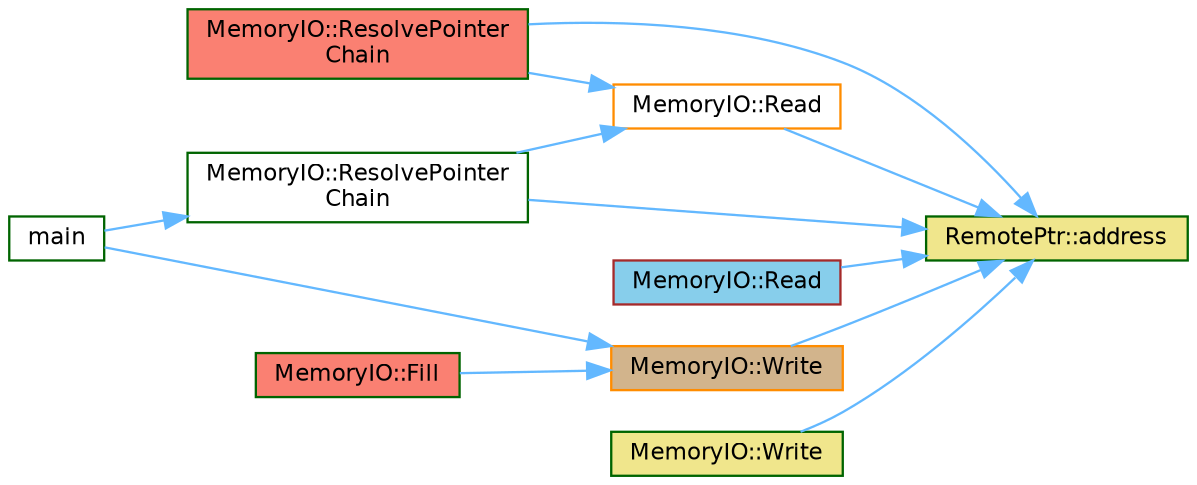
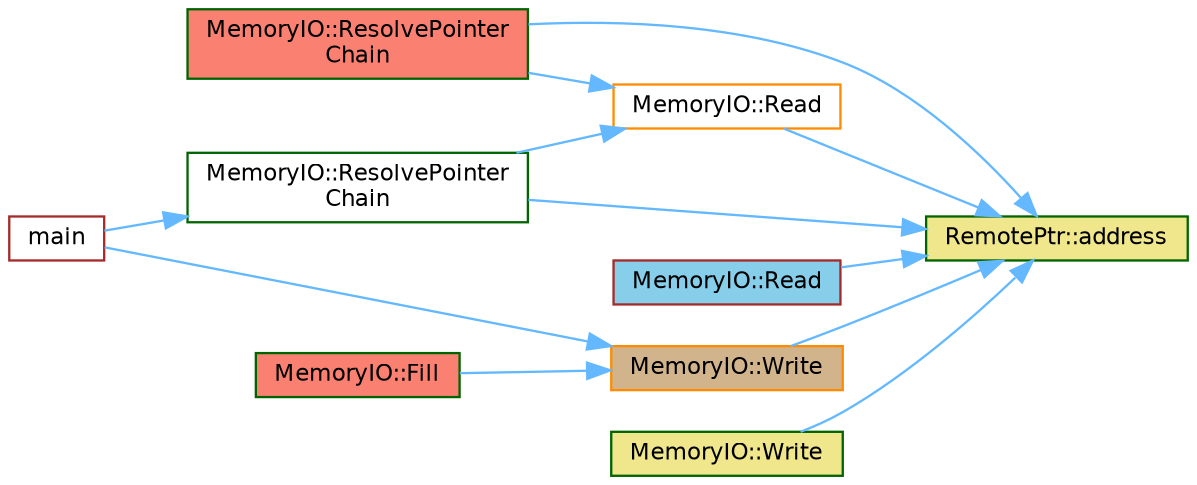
(57, 238) -> (57, 238)
